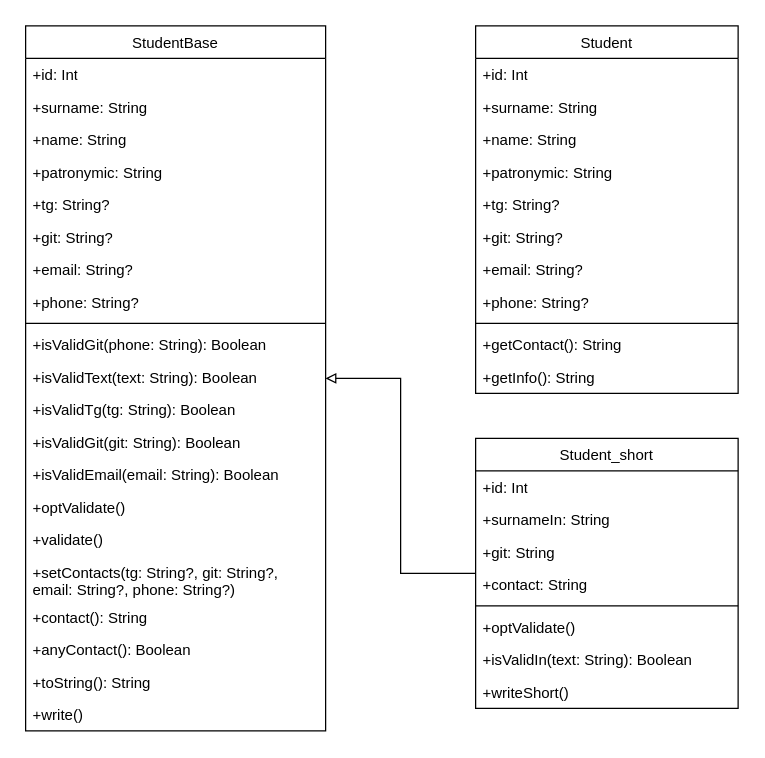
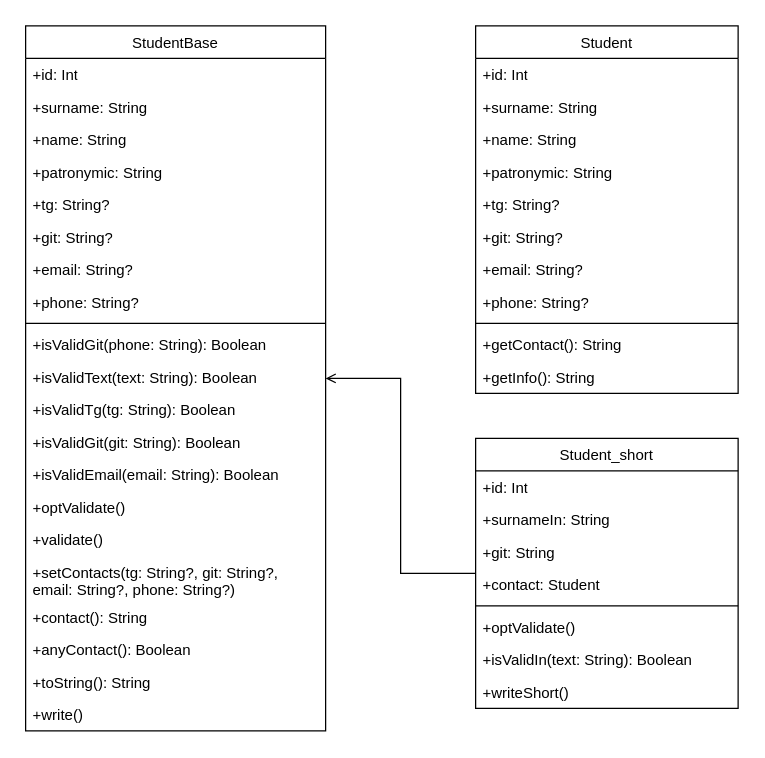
(337, 378) -> (333, 378)
(544, 586) -> (551, 586)
